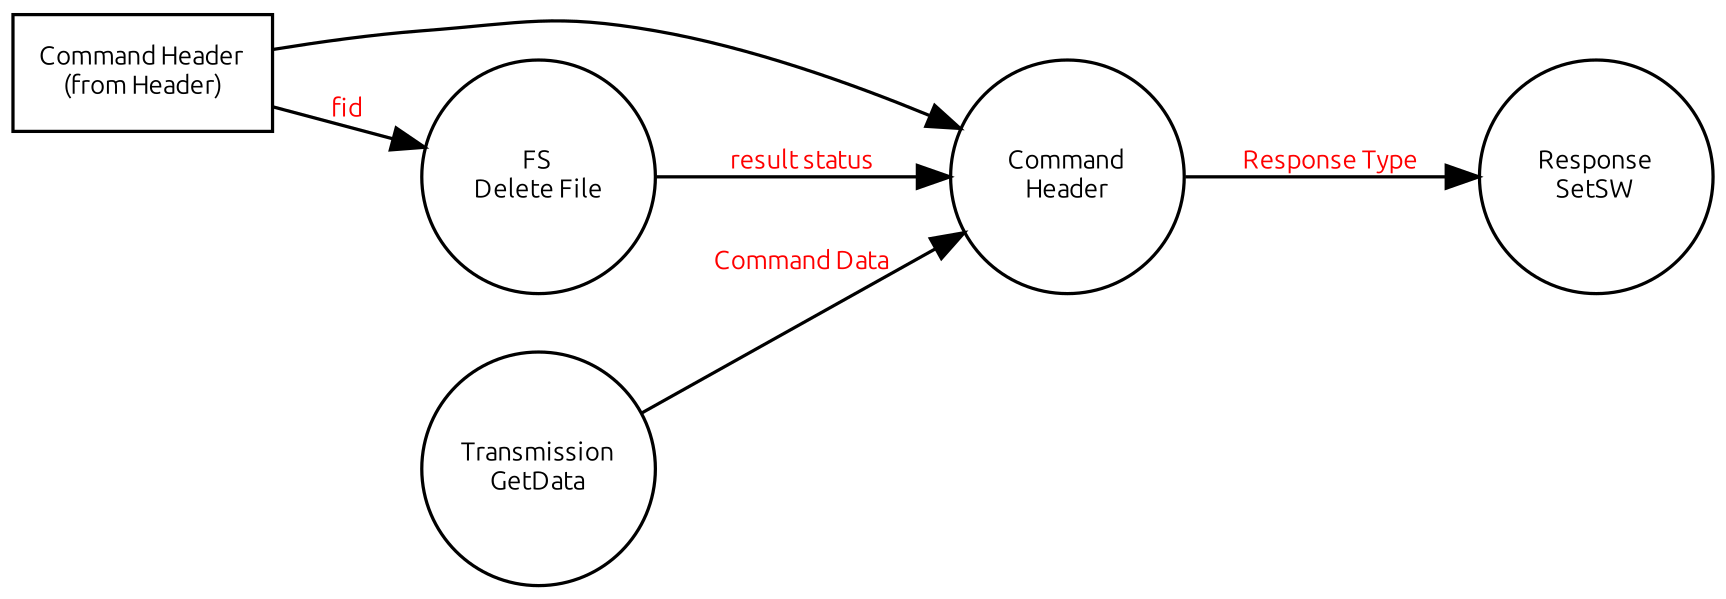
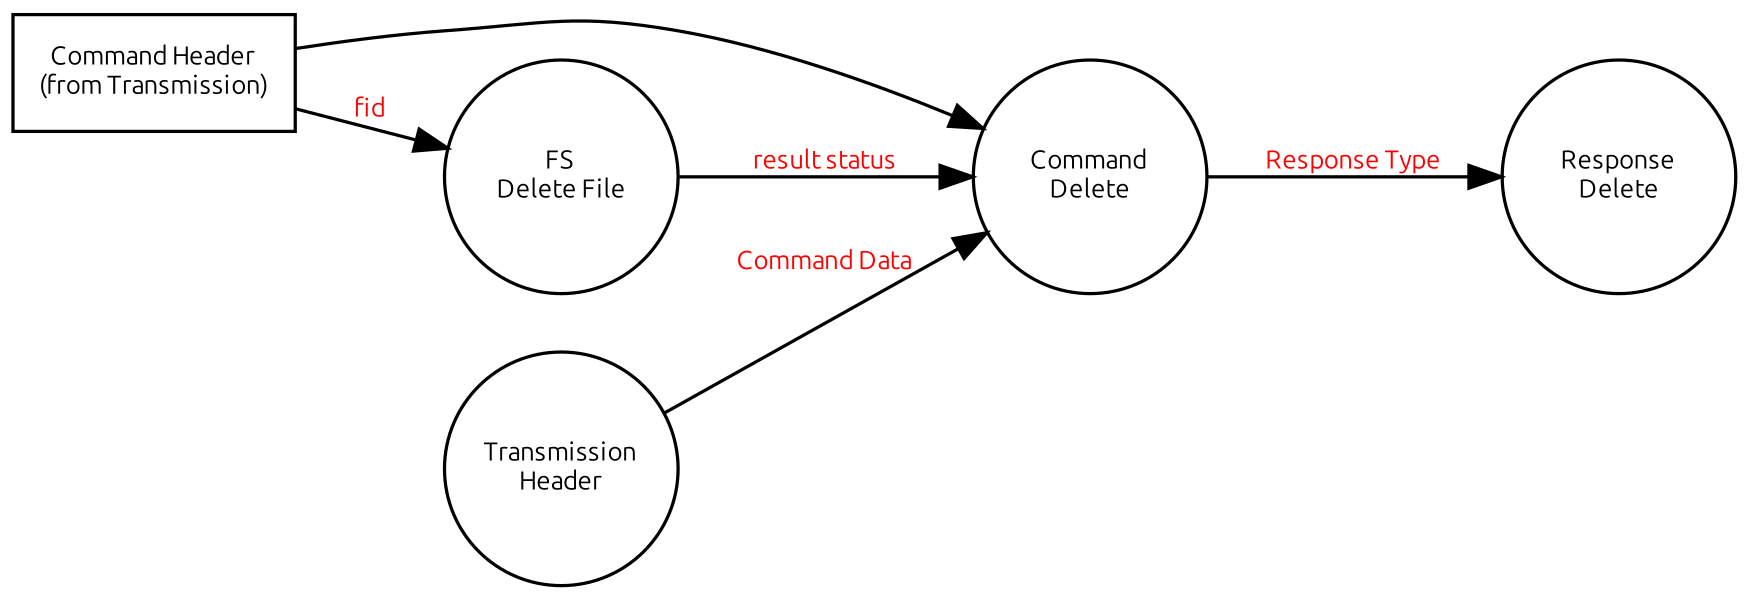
(143, 73) -> (154, 73)
(1067, 177) -> (1090, 177)
(1596, 177) -> (1619, 177)
(539, 469) -> (561, 469)
